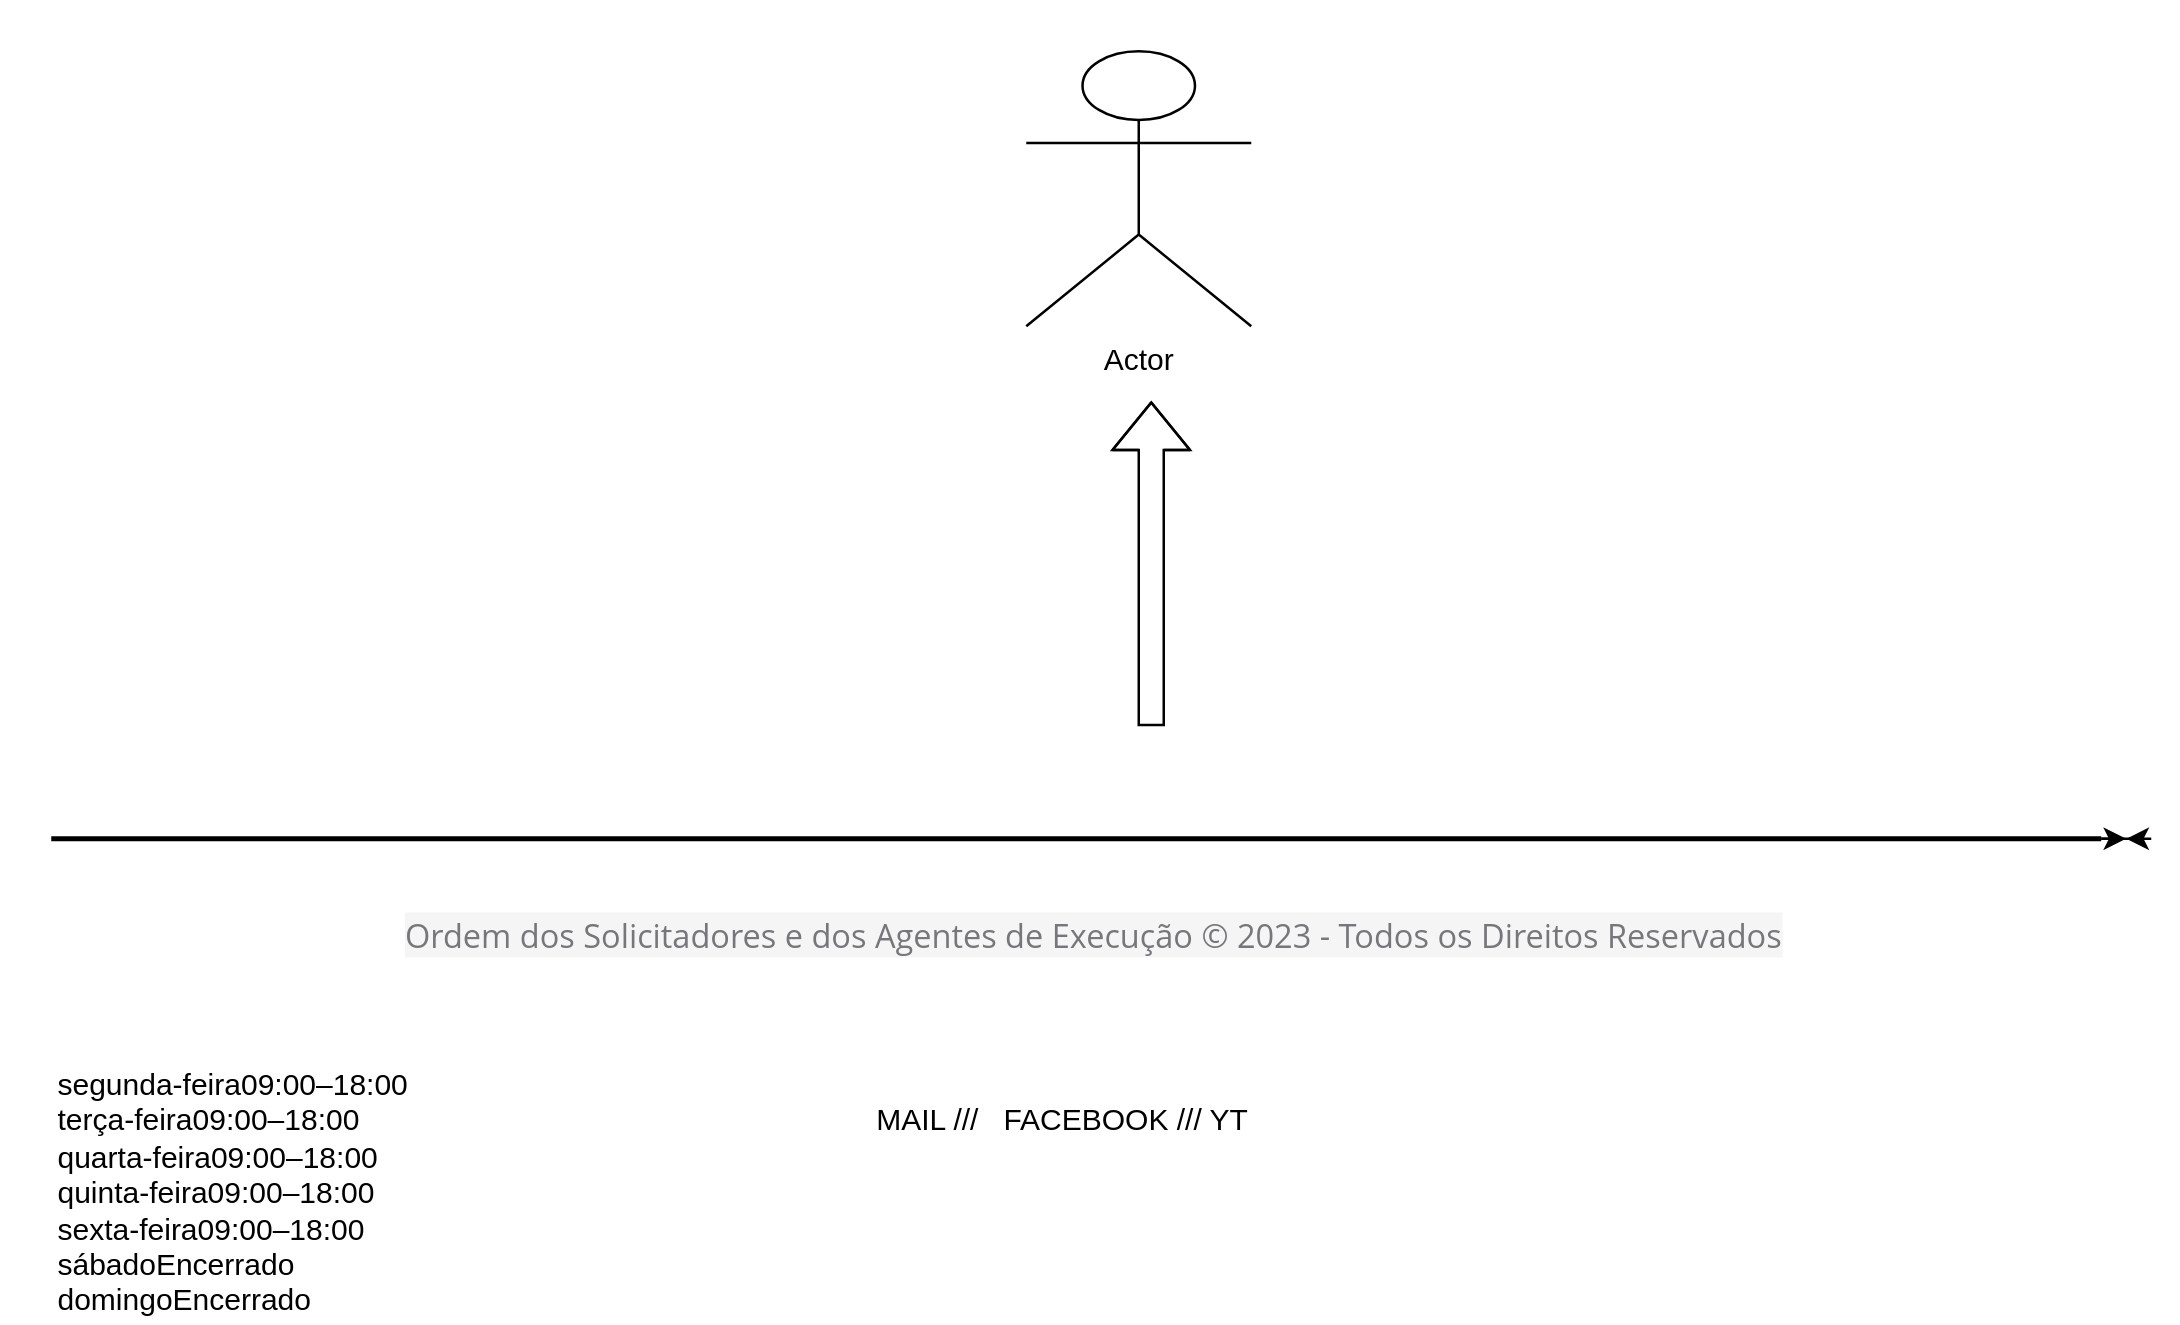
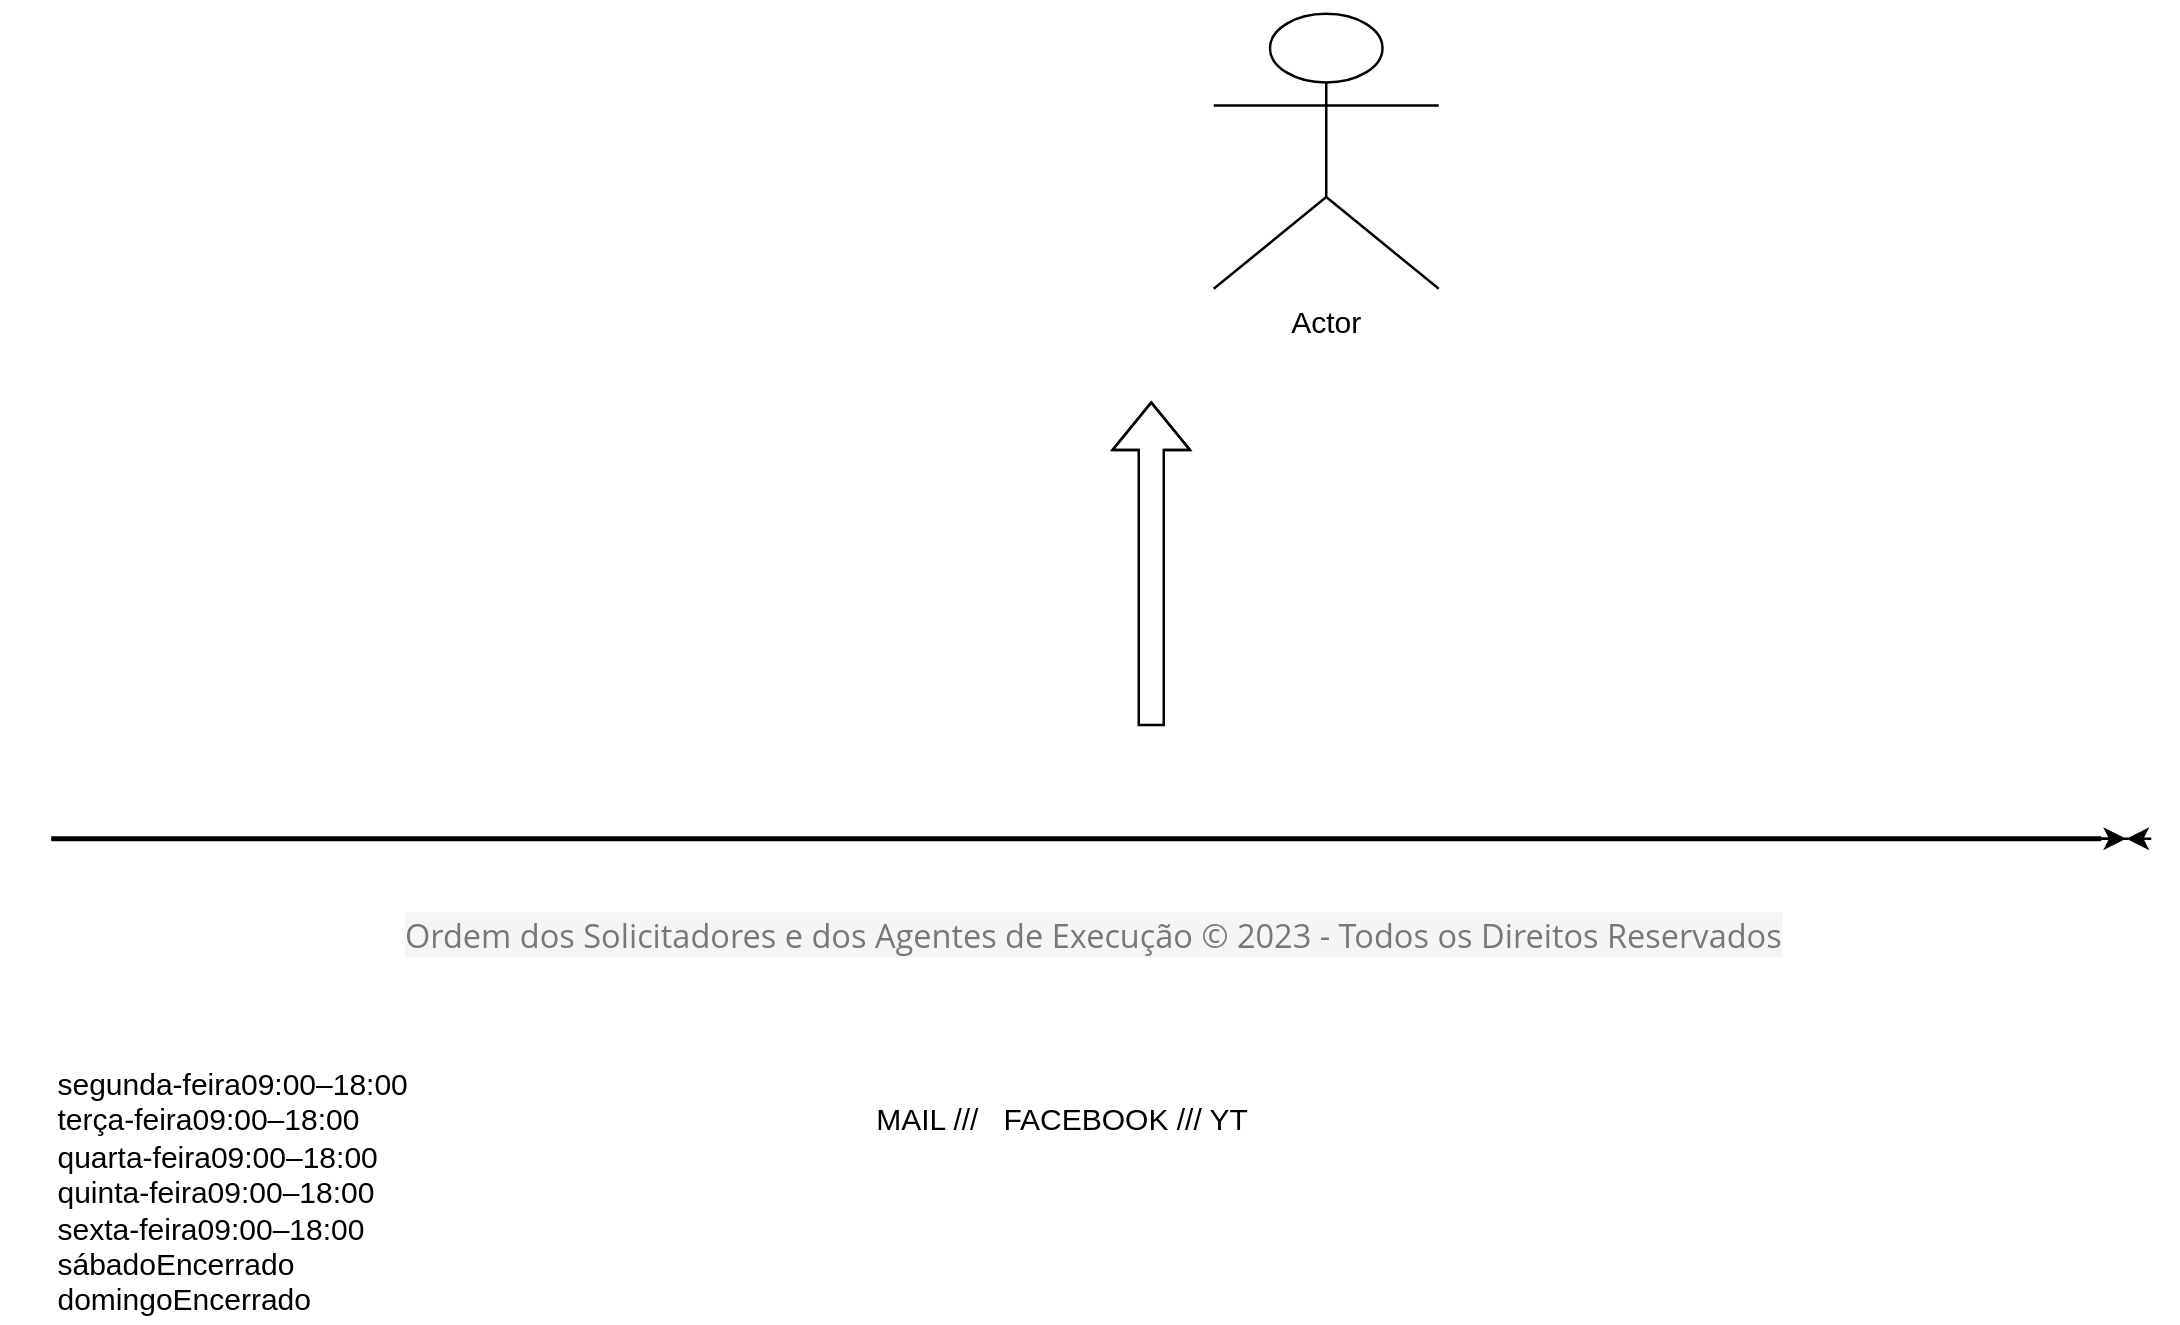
(1139, 189) -> (1326, 151)
